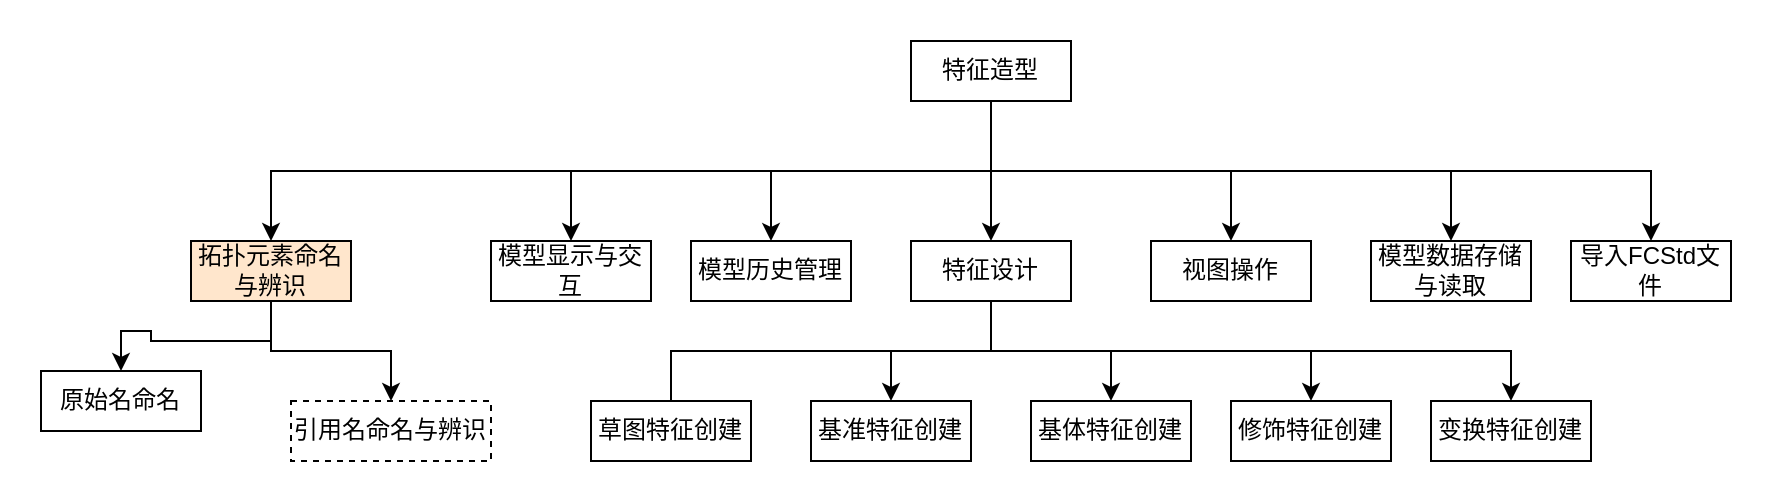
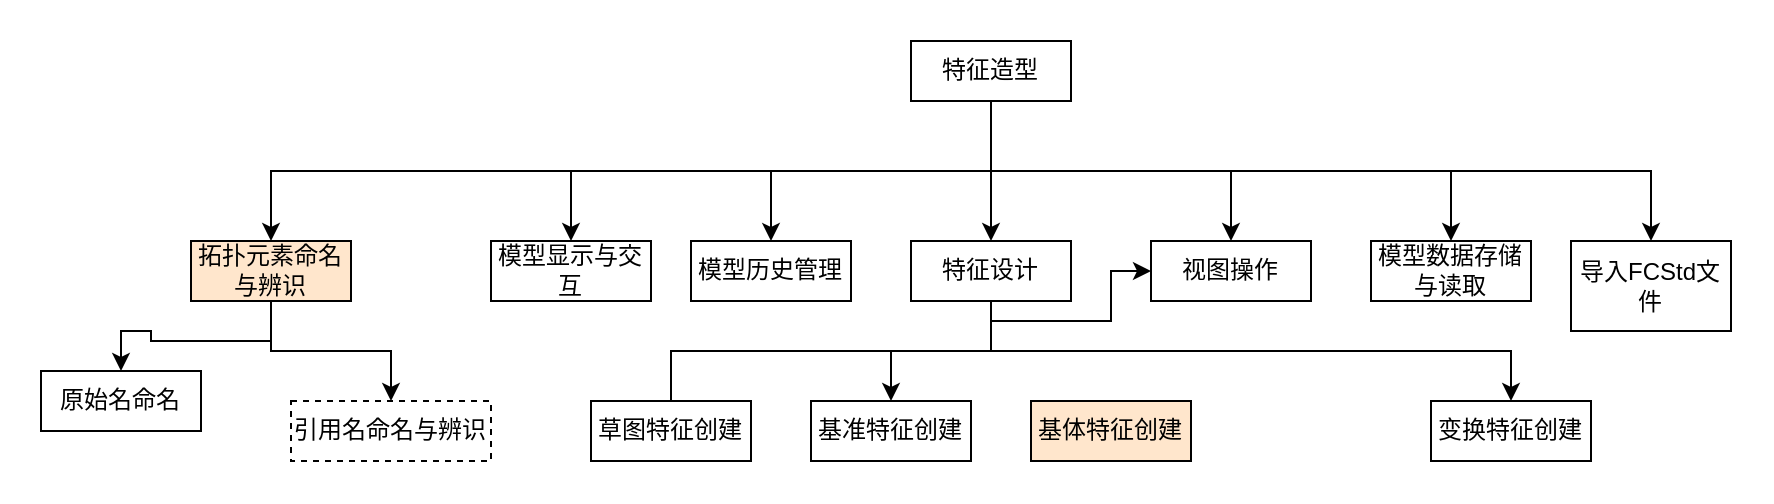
(1651, 271) -> (1651, 286)
(1111, 371) -> (1091, 321)
(1311, 371) -> none
(1111, 431) -> (1111, 431)
(1311, 431) -> none
